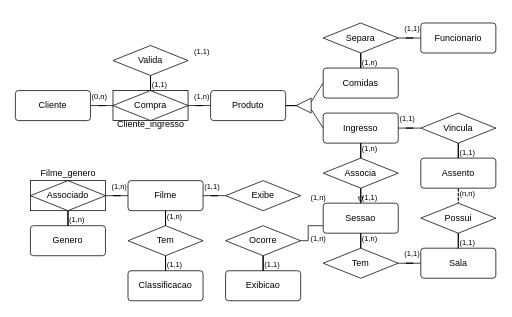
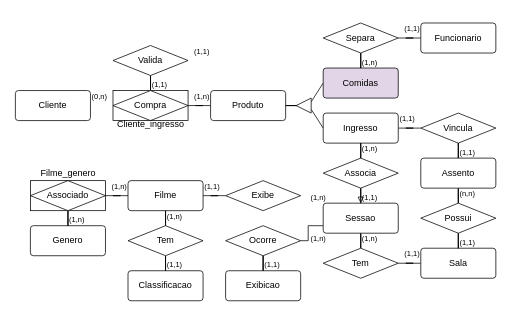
(360, 83) -> (360, 83)
(102, 105) -> none
(458, 195) -> (458, 195)
